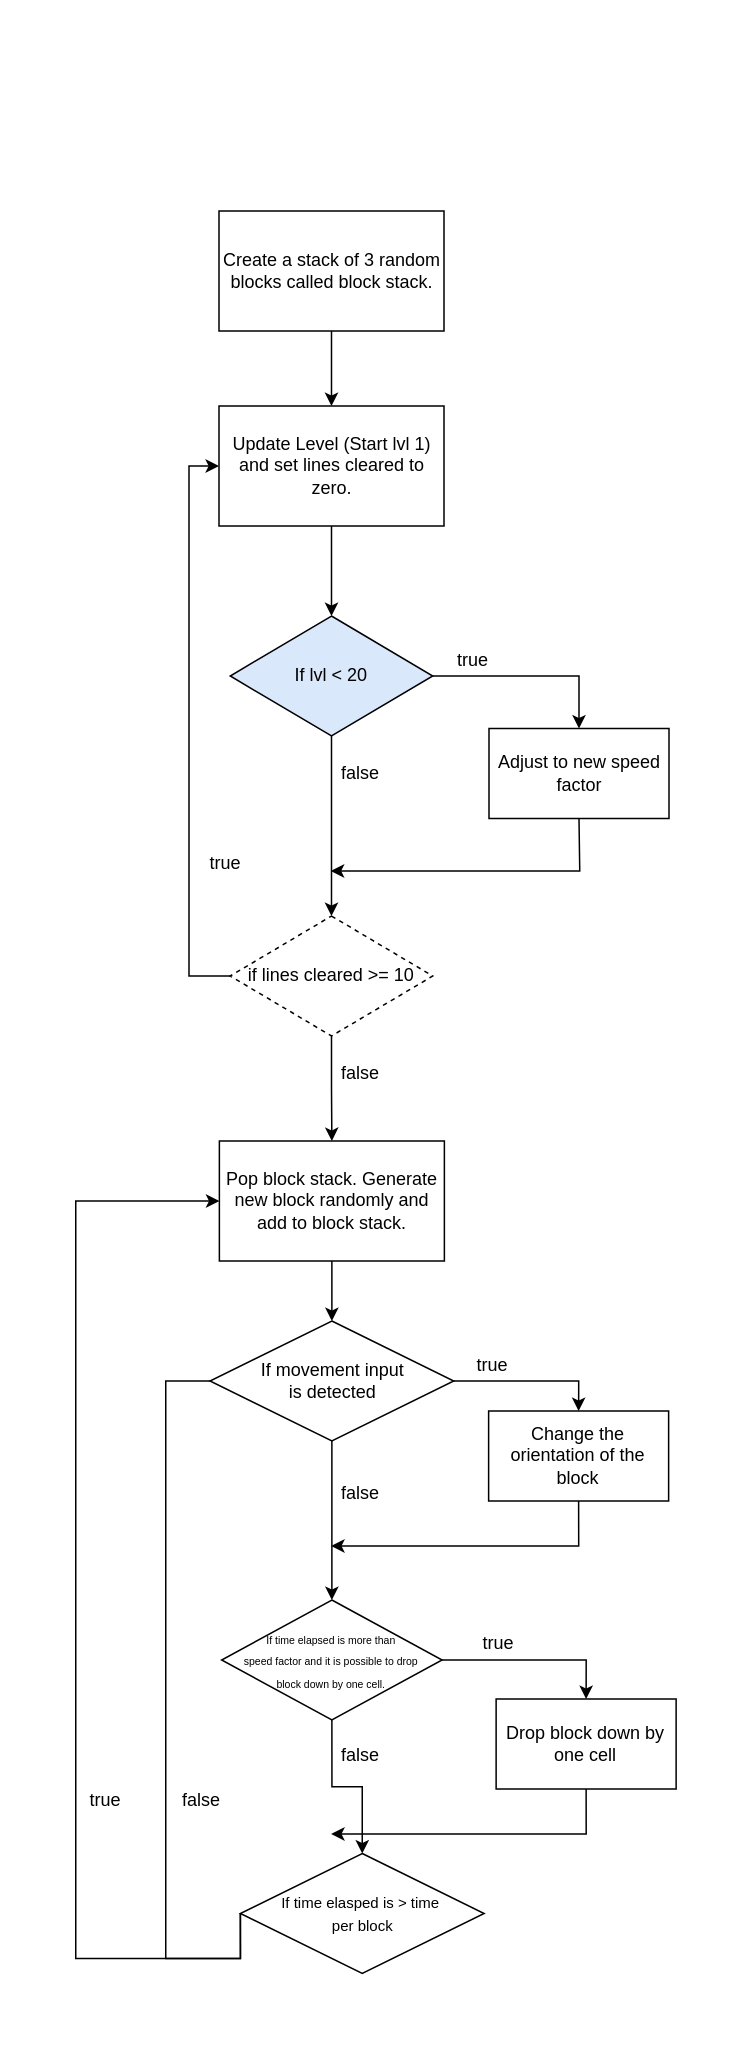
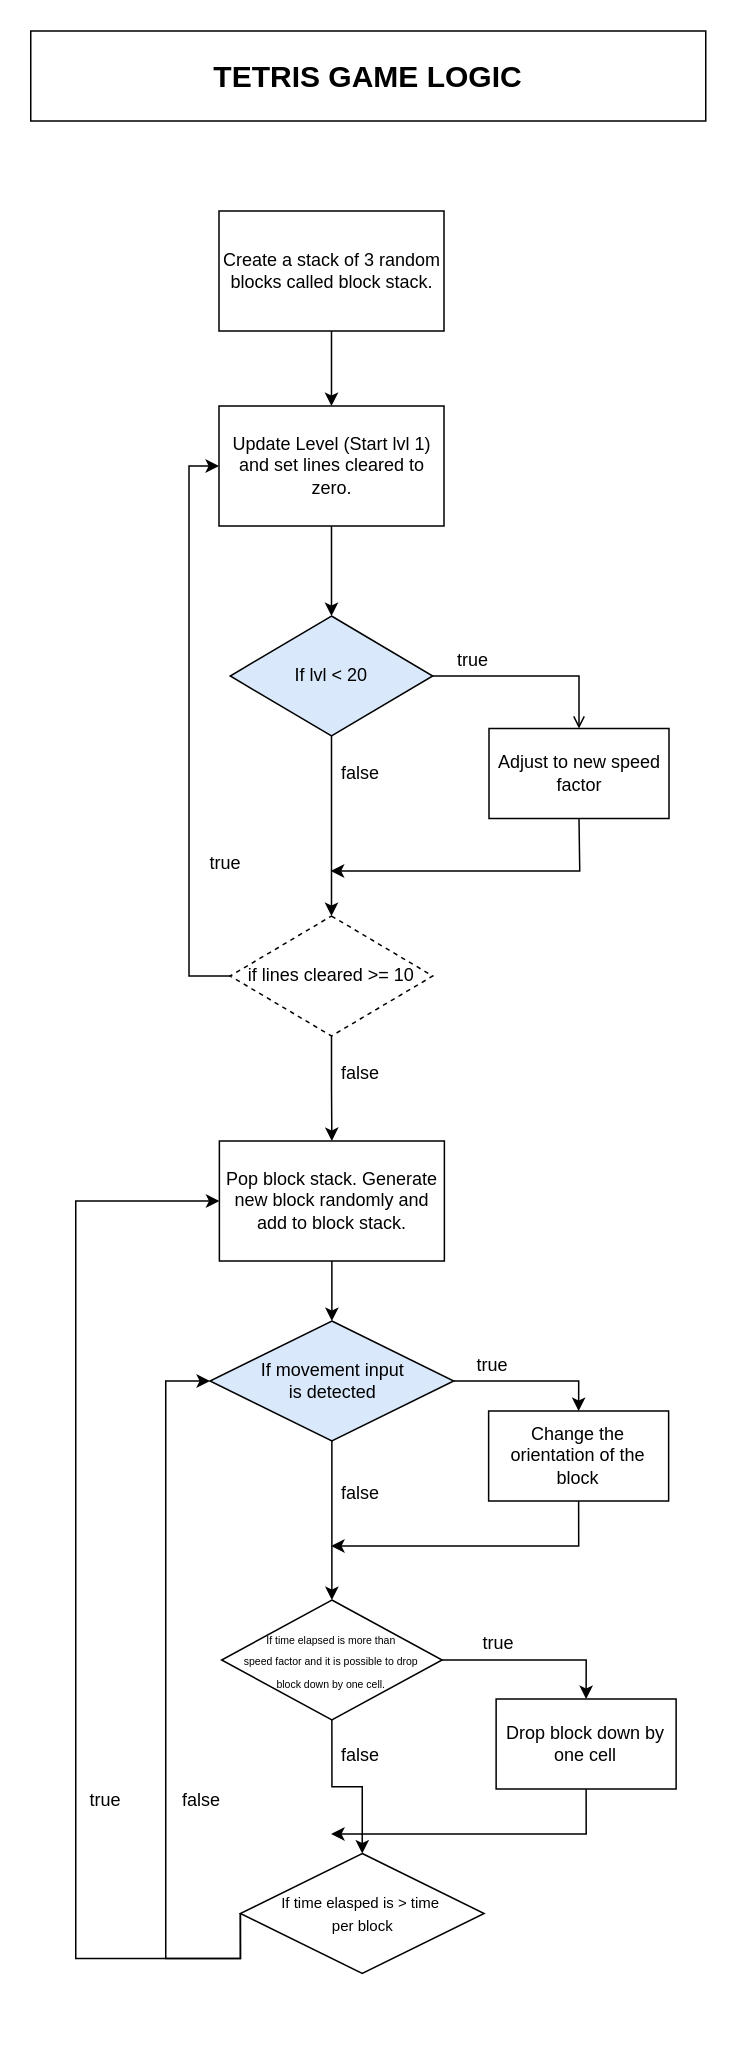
none -> (368, 76)
(579, 717) -> (579, 719)
(202, 1381) -> (198, 1381)
(332, 1381) -> (332, 1381)
